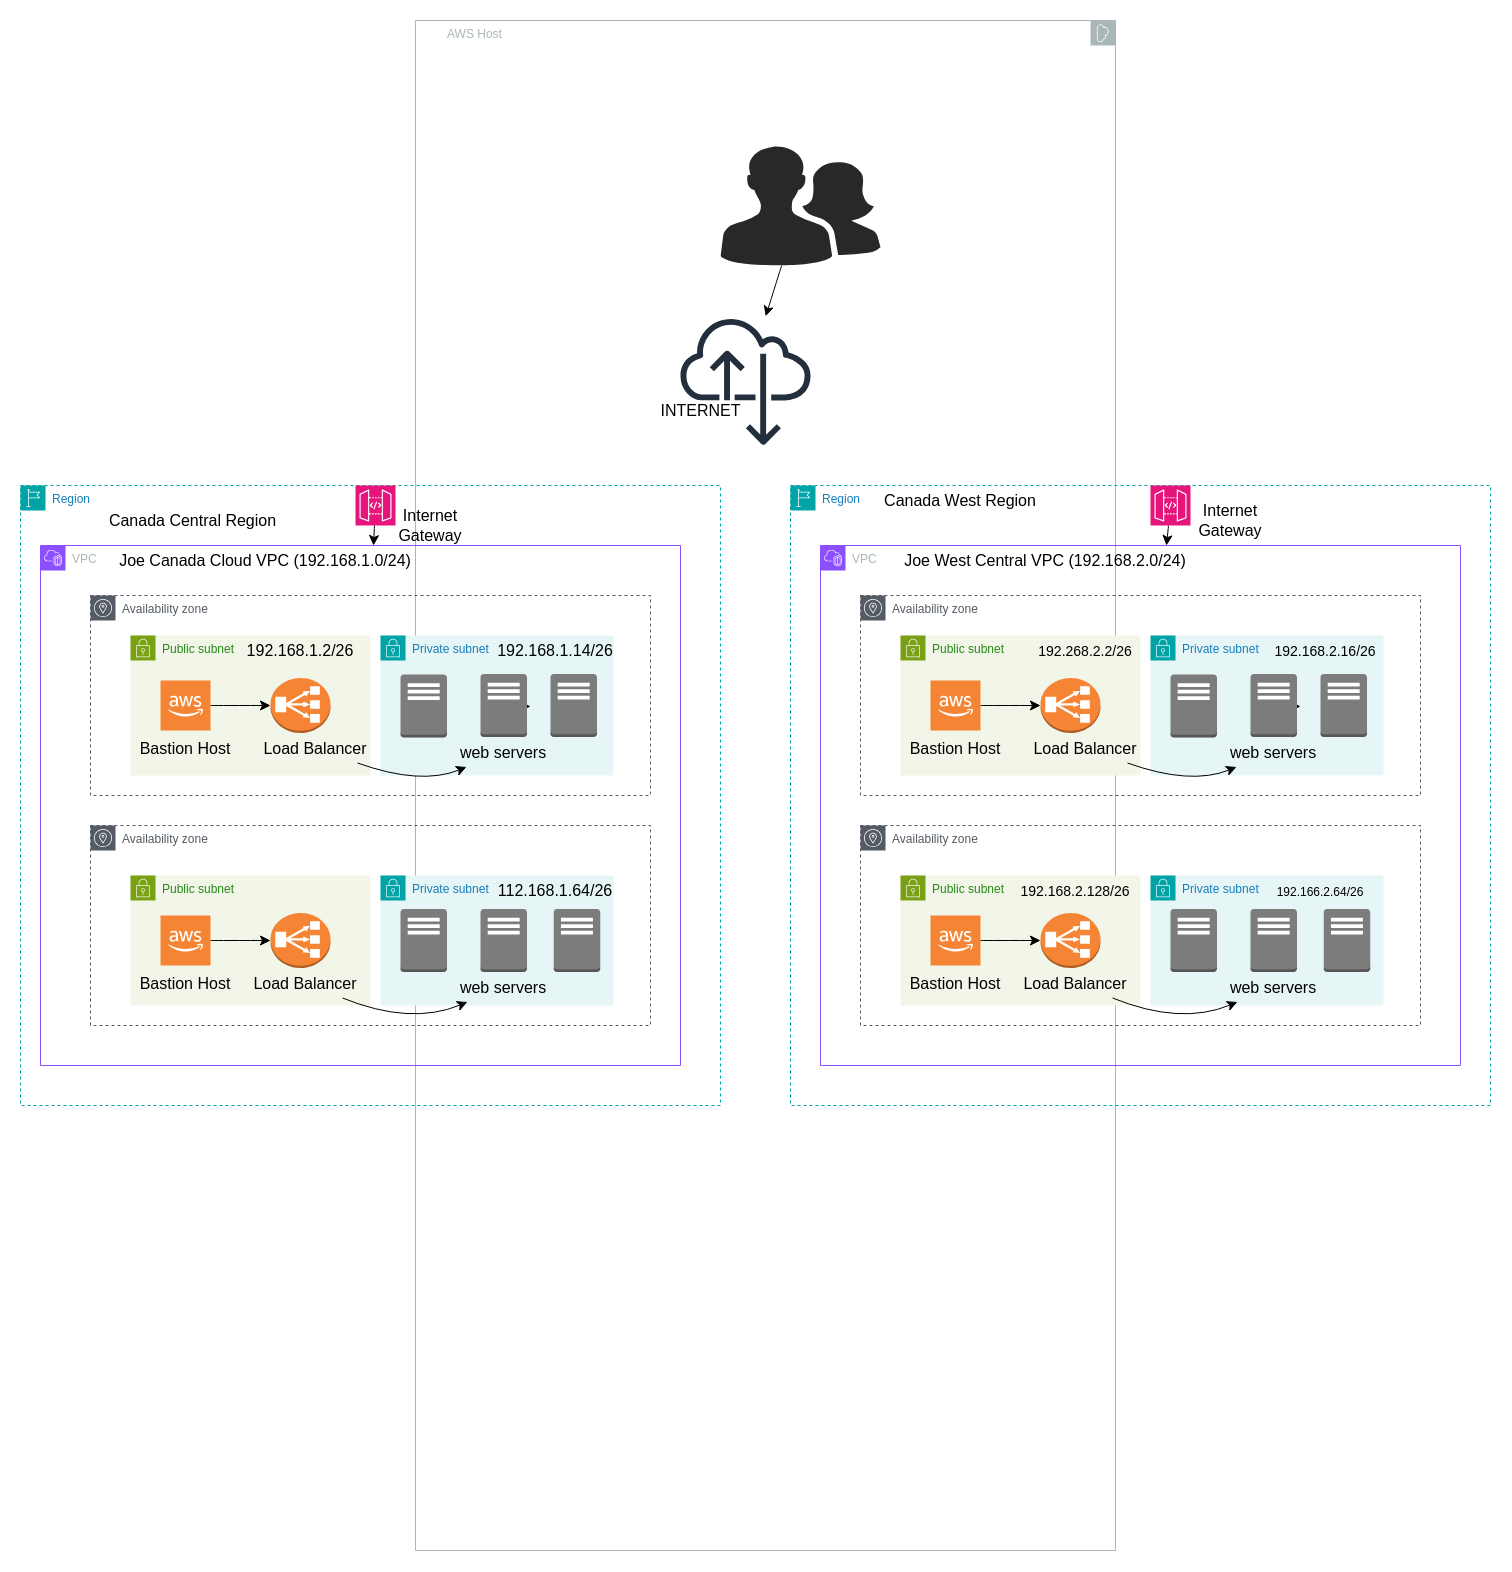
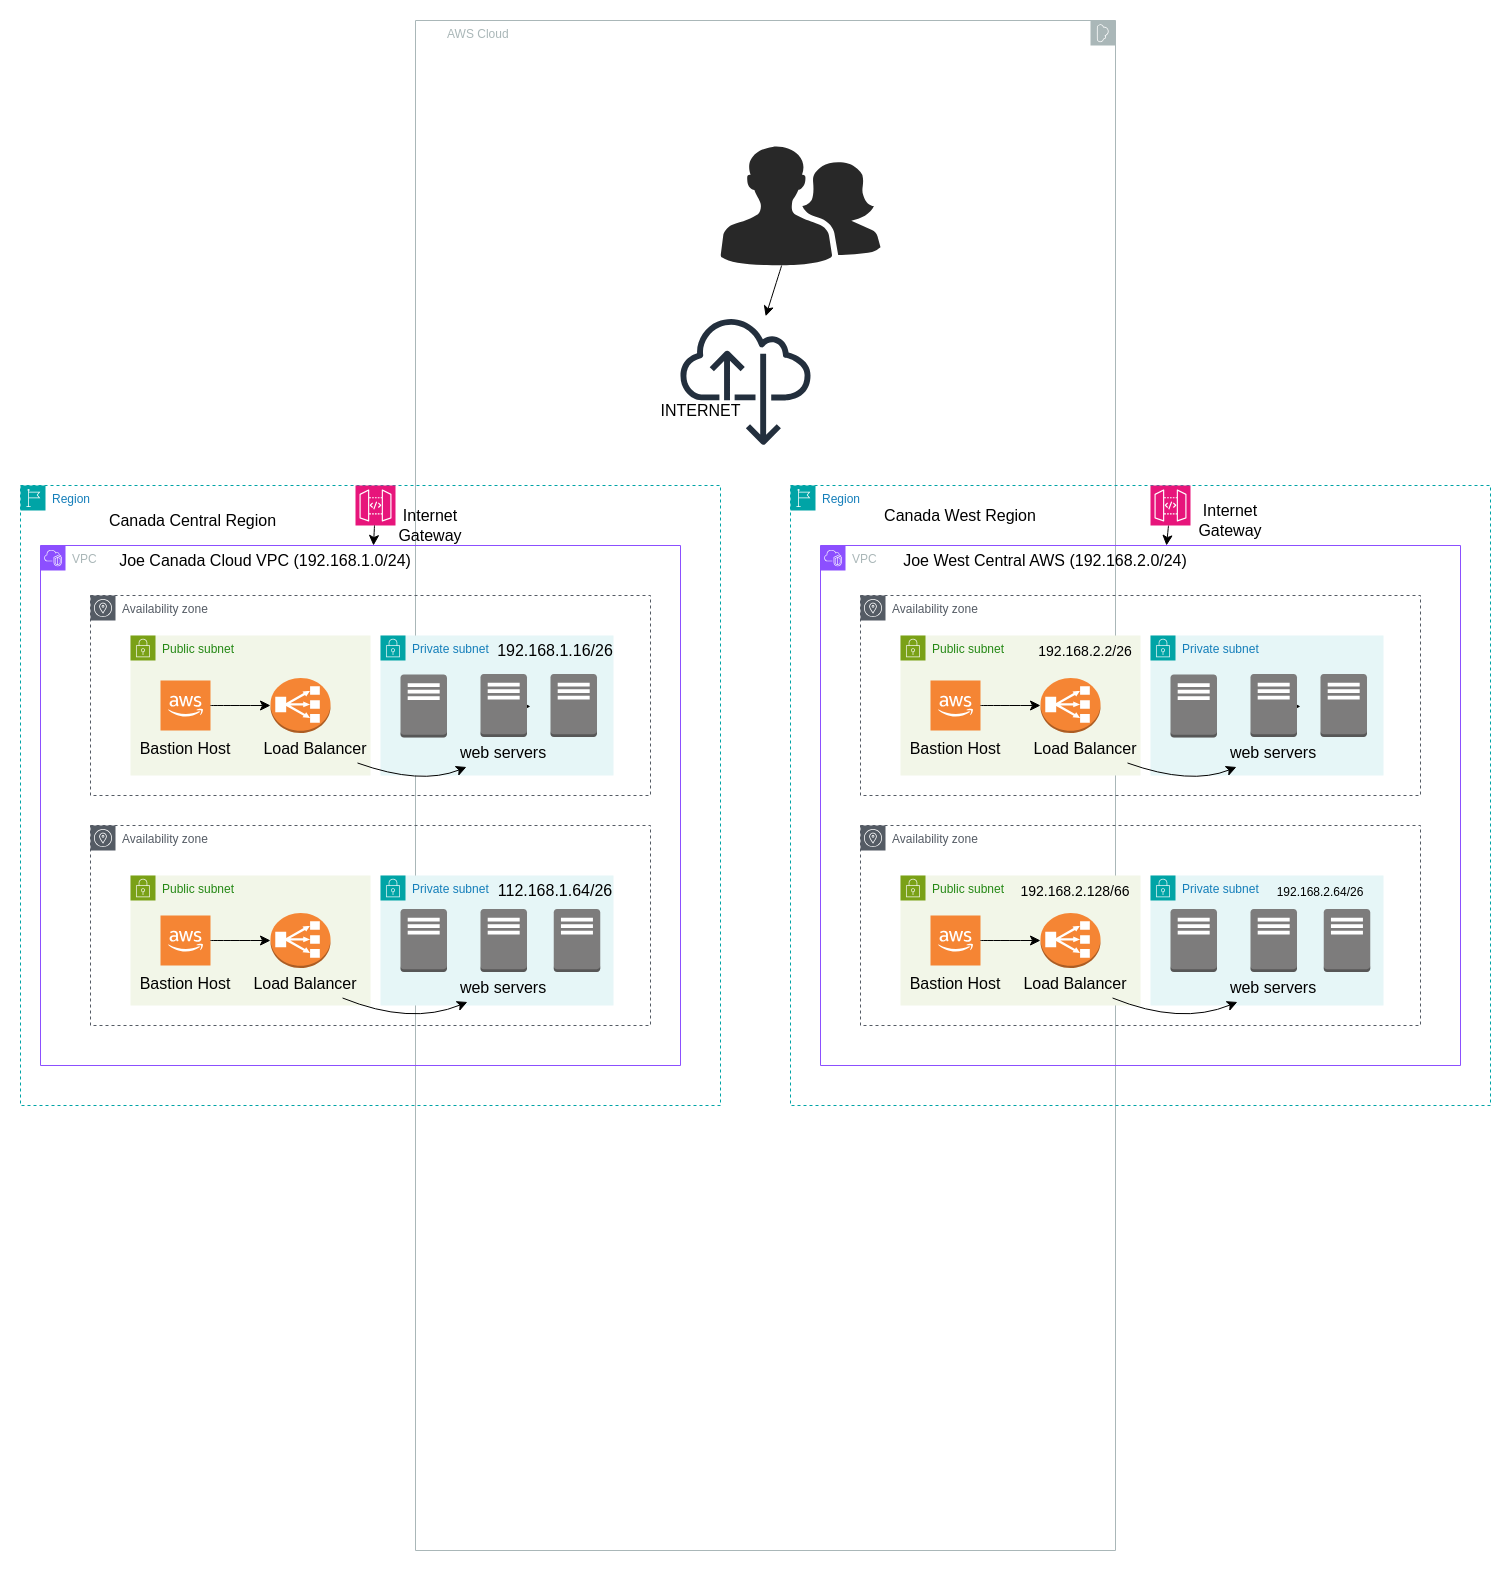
(473, 35) -> (475, 35)
(961, 501) -> (961, 516)
(1046, 571) -> (1046, 571)
(301, 651) -> none
(556, 651) -> (556, 651)
(1086, 651) -> (1086, 651)
(1326, 651) -> none
(1076, 891) -> (1076, 891)
(1321, 891) -> (1321, 891)
